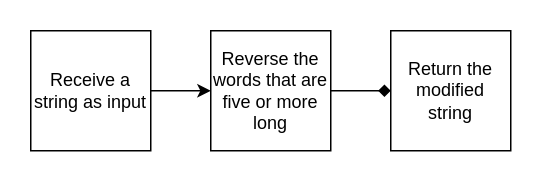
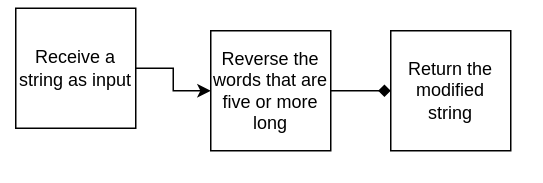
(91, 91) -> (76, 68)
